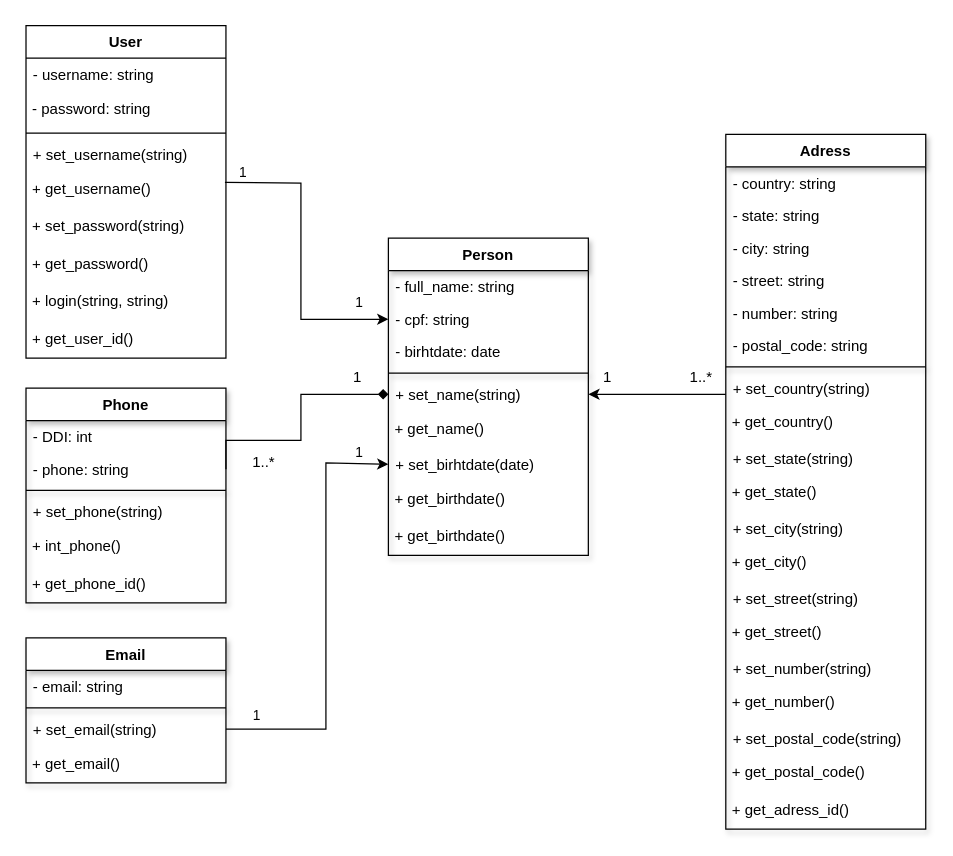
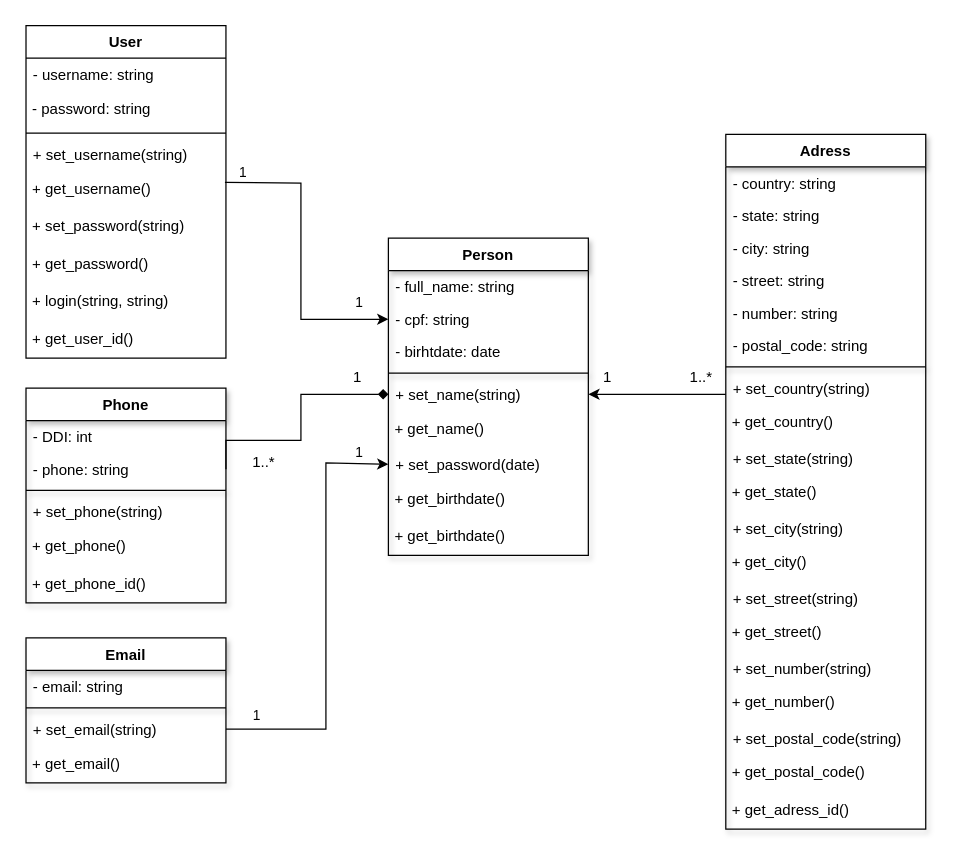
(479, 465) -> (477, 465)
(79, 547) -> (81, 547)
